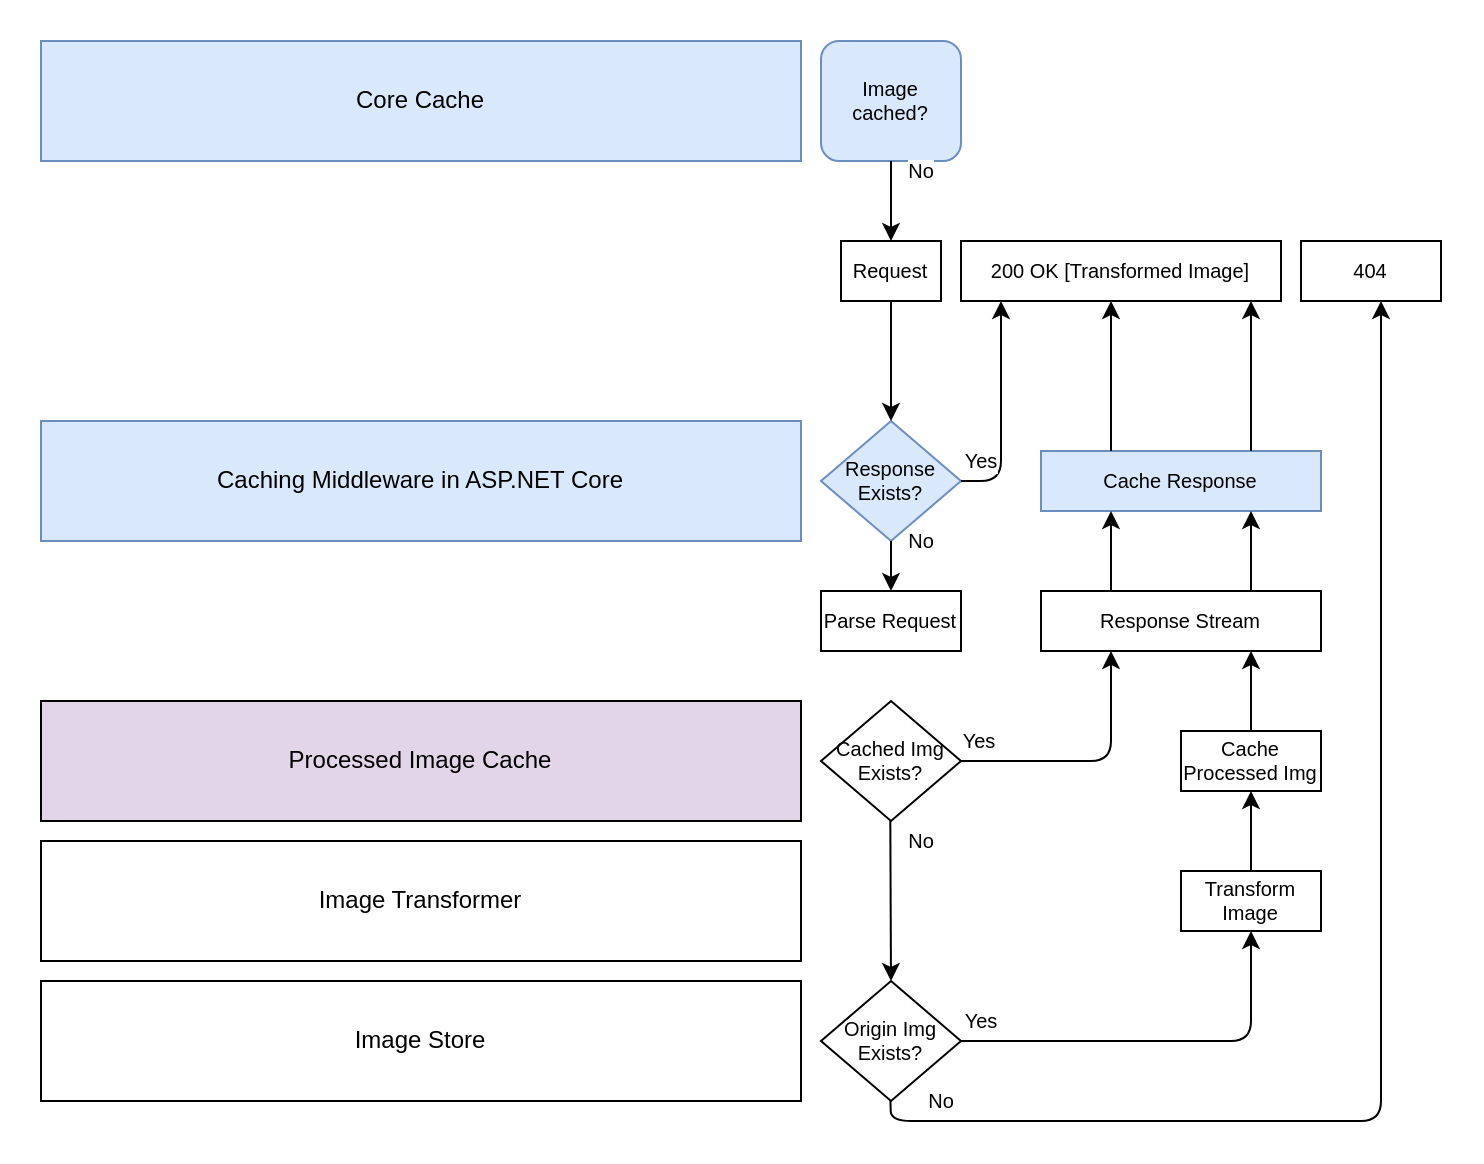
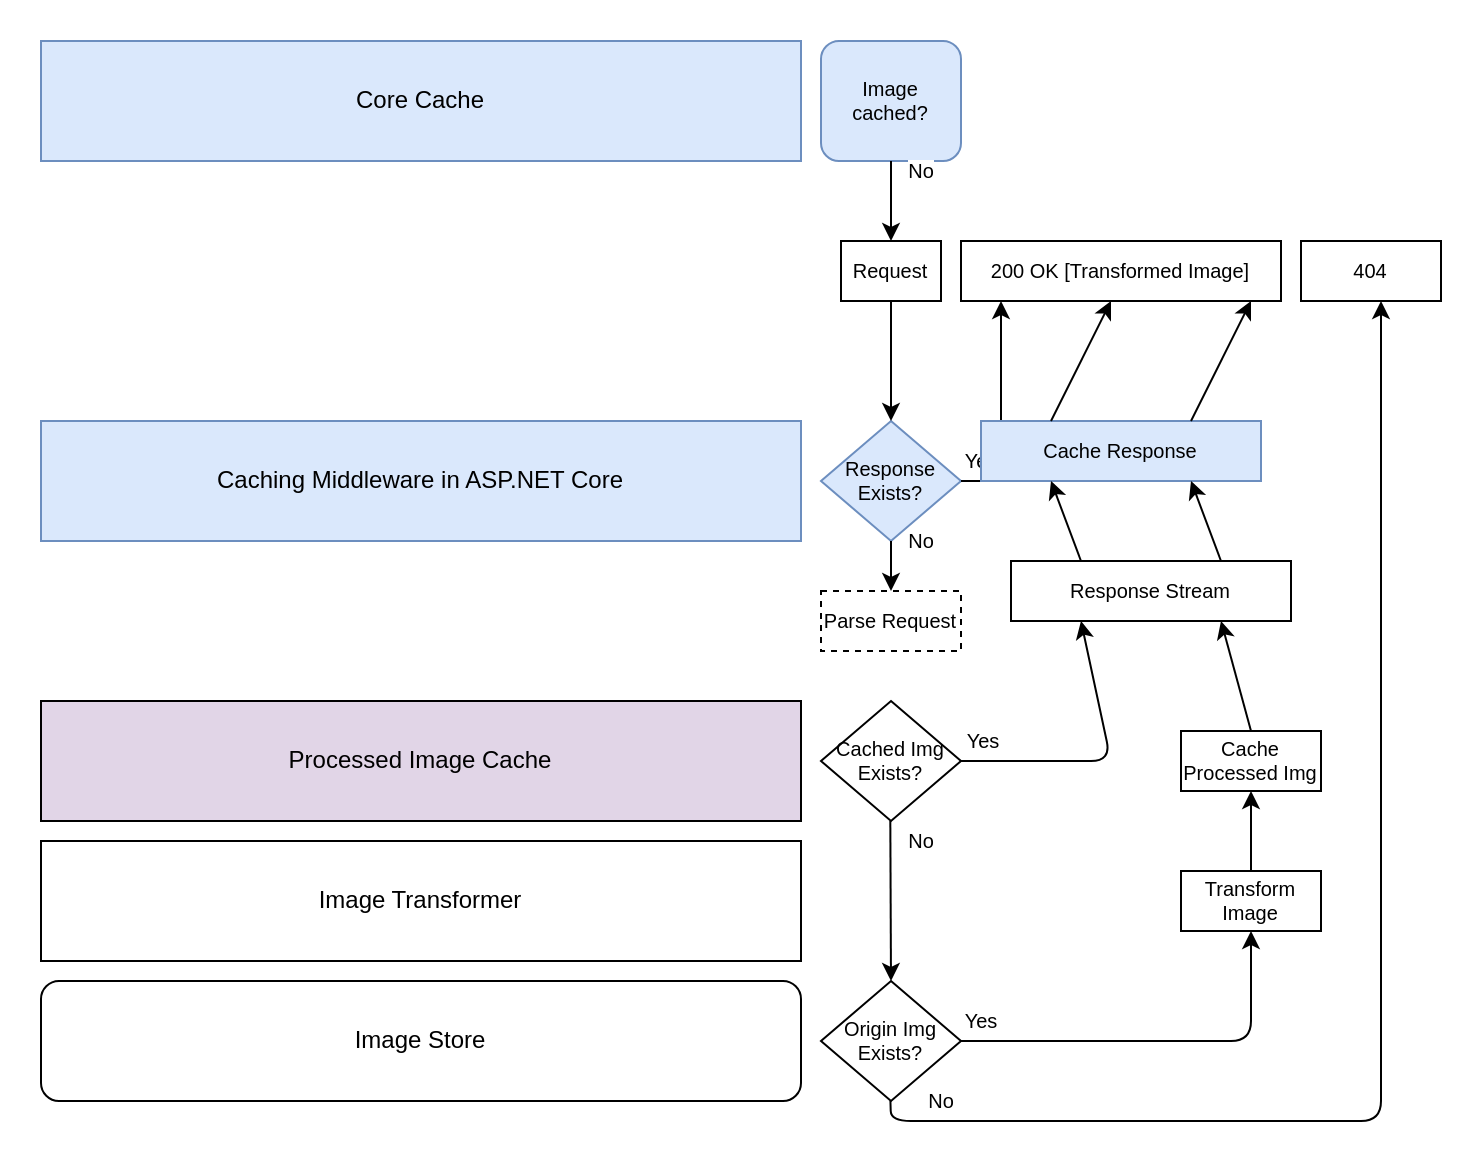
(1181, 481) -> (1121, 451)
(891, 621) -> (891, 621)
(1181, 621) -> (1151, 591)
(421, 1041) -> (421, 1041)
